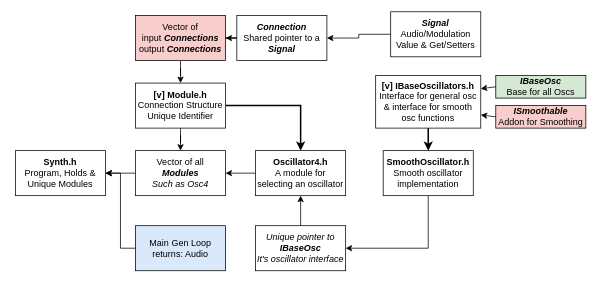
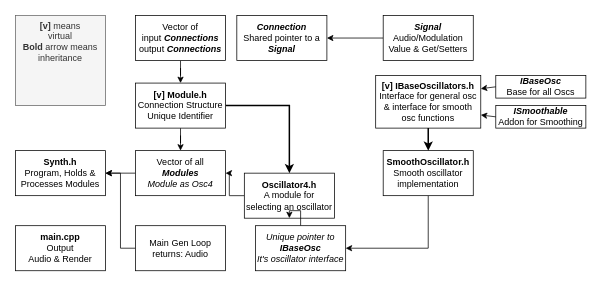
(435, 34) -> (428, 38)
(180, 38) -> (180, 38)
(228, 38) -> none
none -> (60, 60)
(540, 87) -> (540, 87)
(540, 117) -> (540, 117)
(60, 173) -> (60, 173)
(180, 173) -> (180, 173)
(300, 173) -> (289, 195)
none -> (60, 248)
(180, 248) -> (180, 248)
